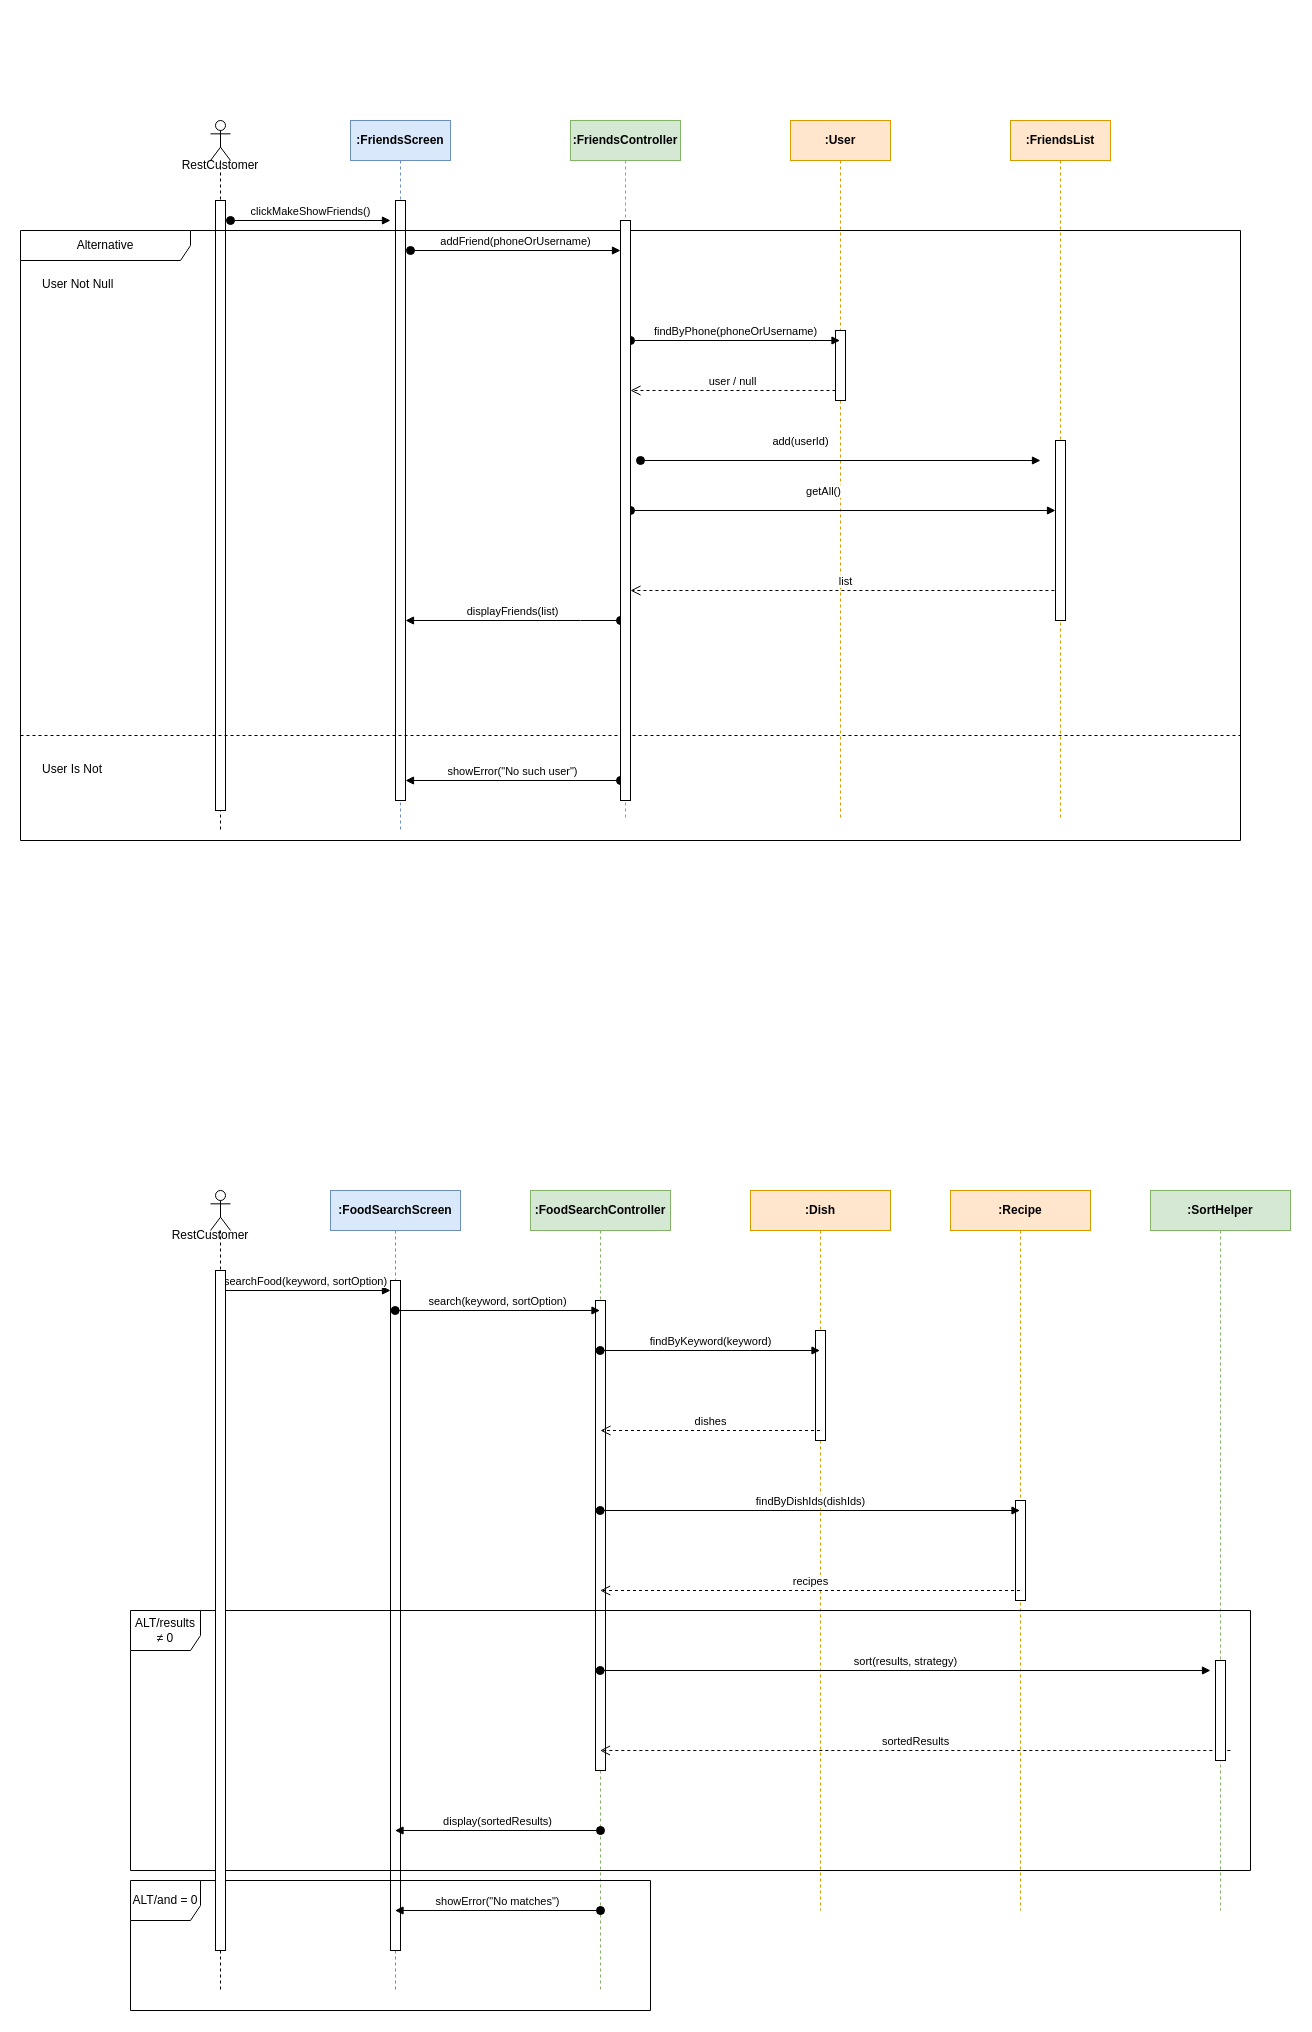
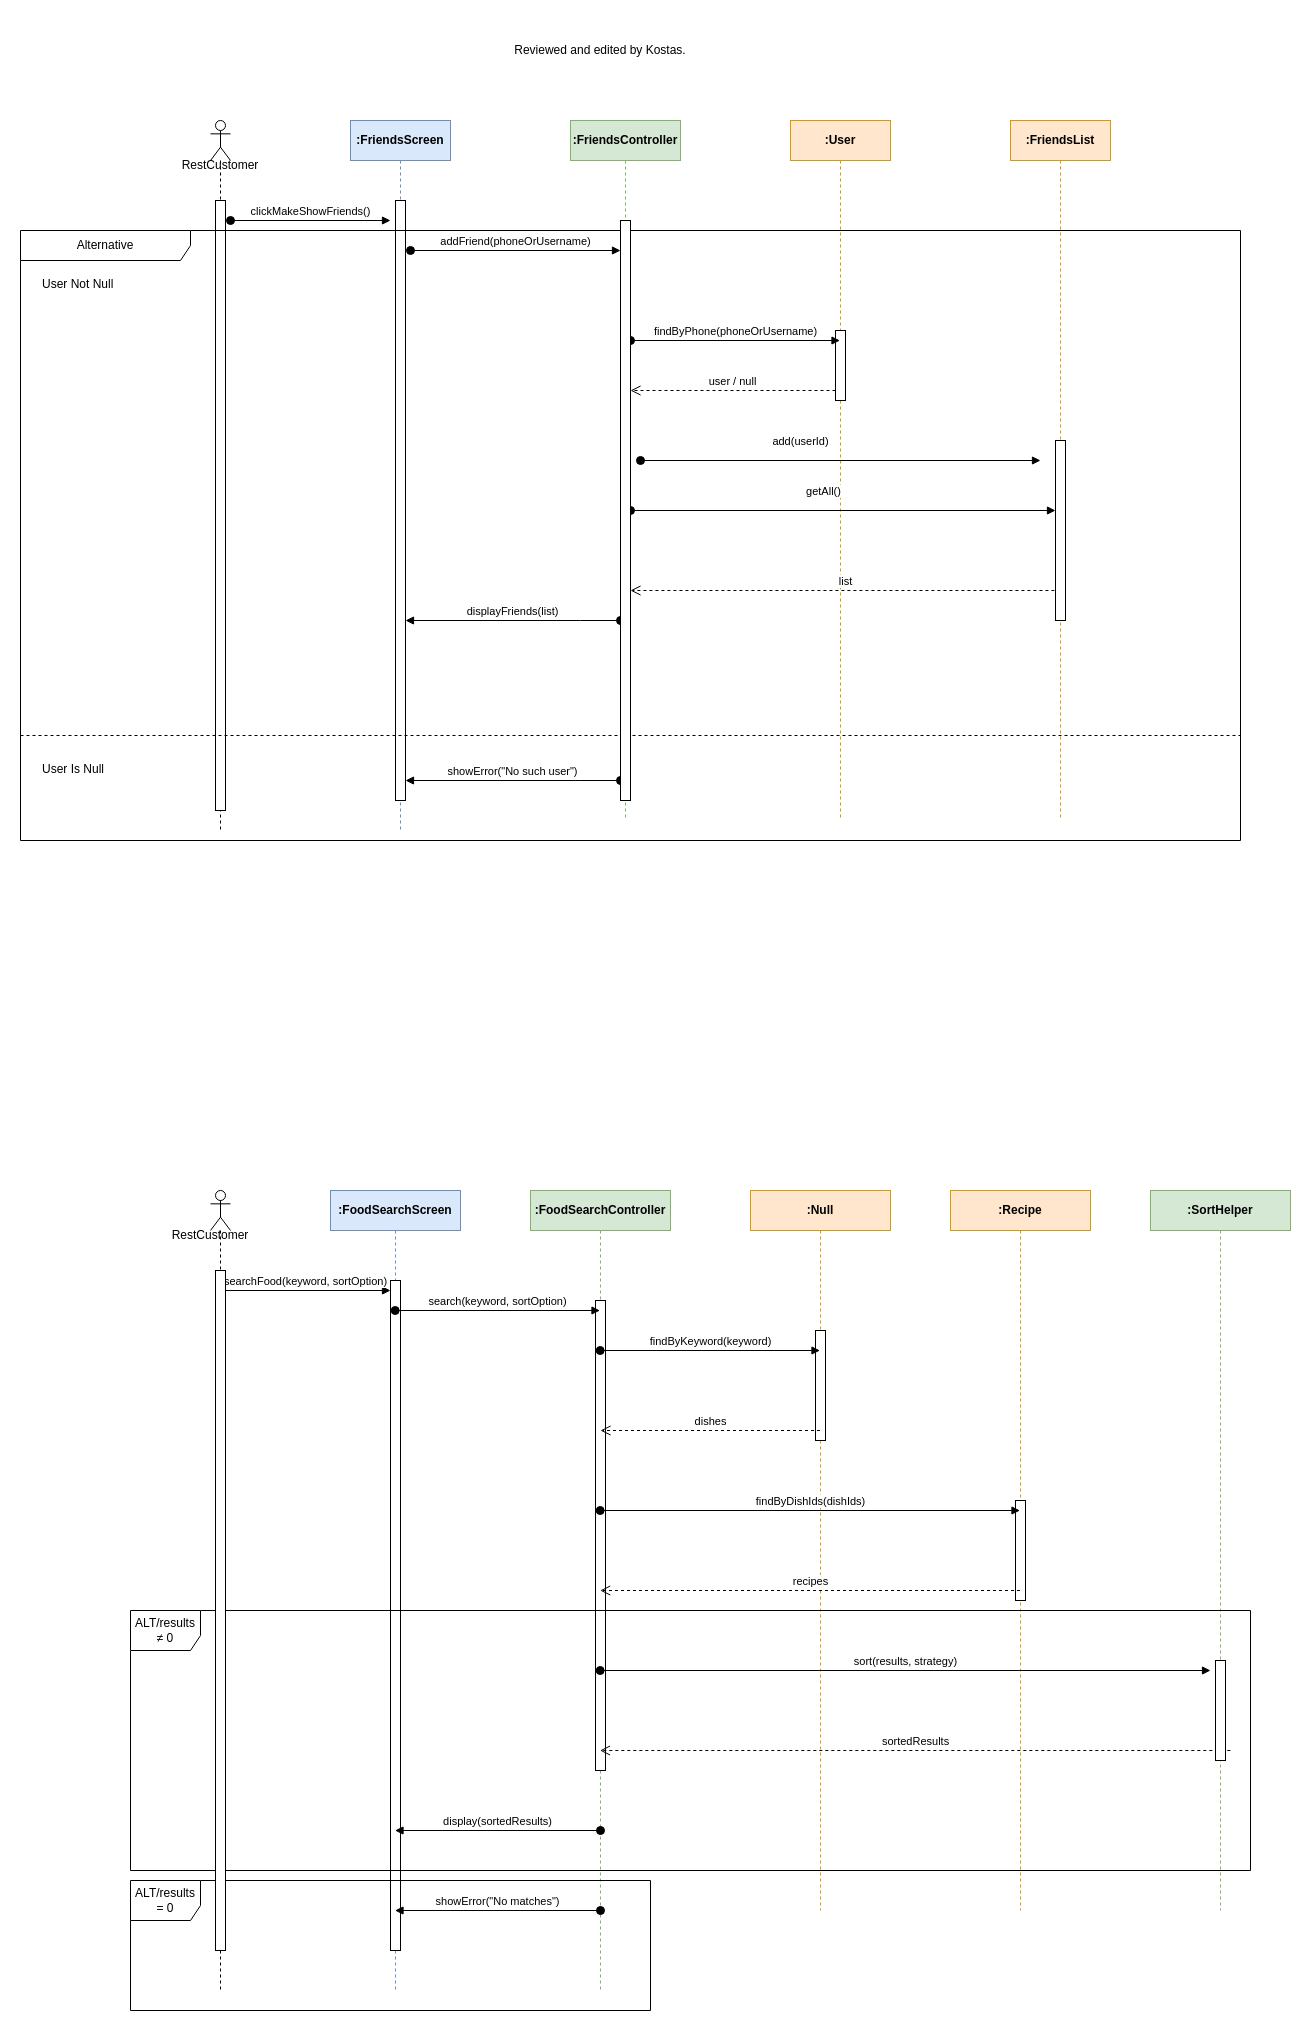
none -> (601, 51)
(76, 770) -> (77, 770)
(821, 1211) -> (821, 1211)
(166, 1901) -> (166, 1901)
